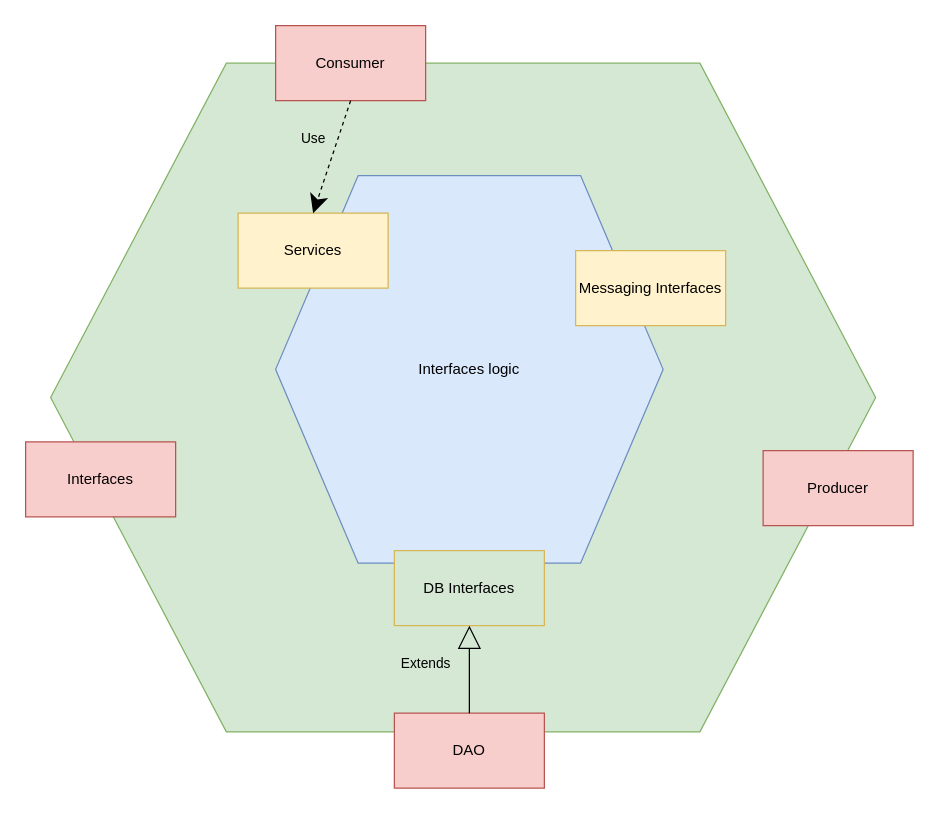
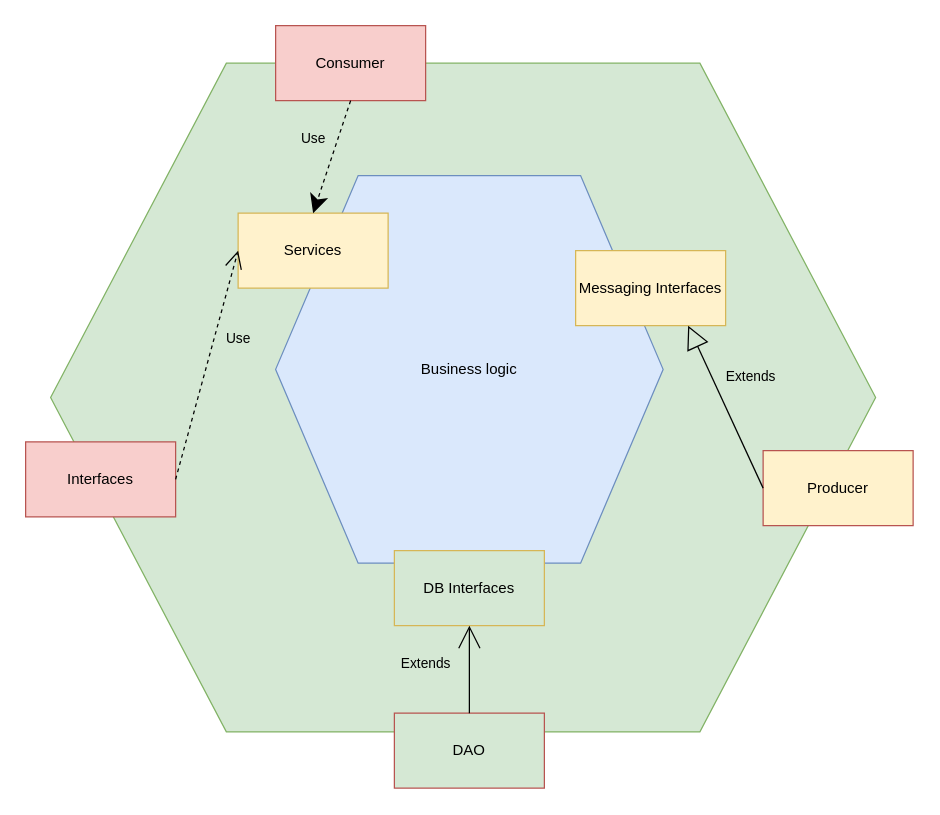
none -> (207, 366)
(469, 369) -> (469, 369)
none -> (730, 417)
(838, 488) -> (838, 488)
(469, 649) -> (469, 640)
(469, 751) -> (469, 751)
